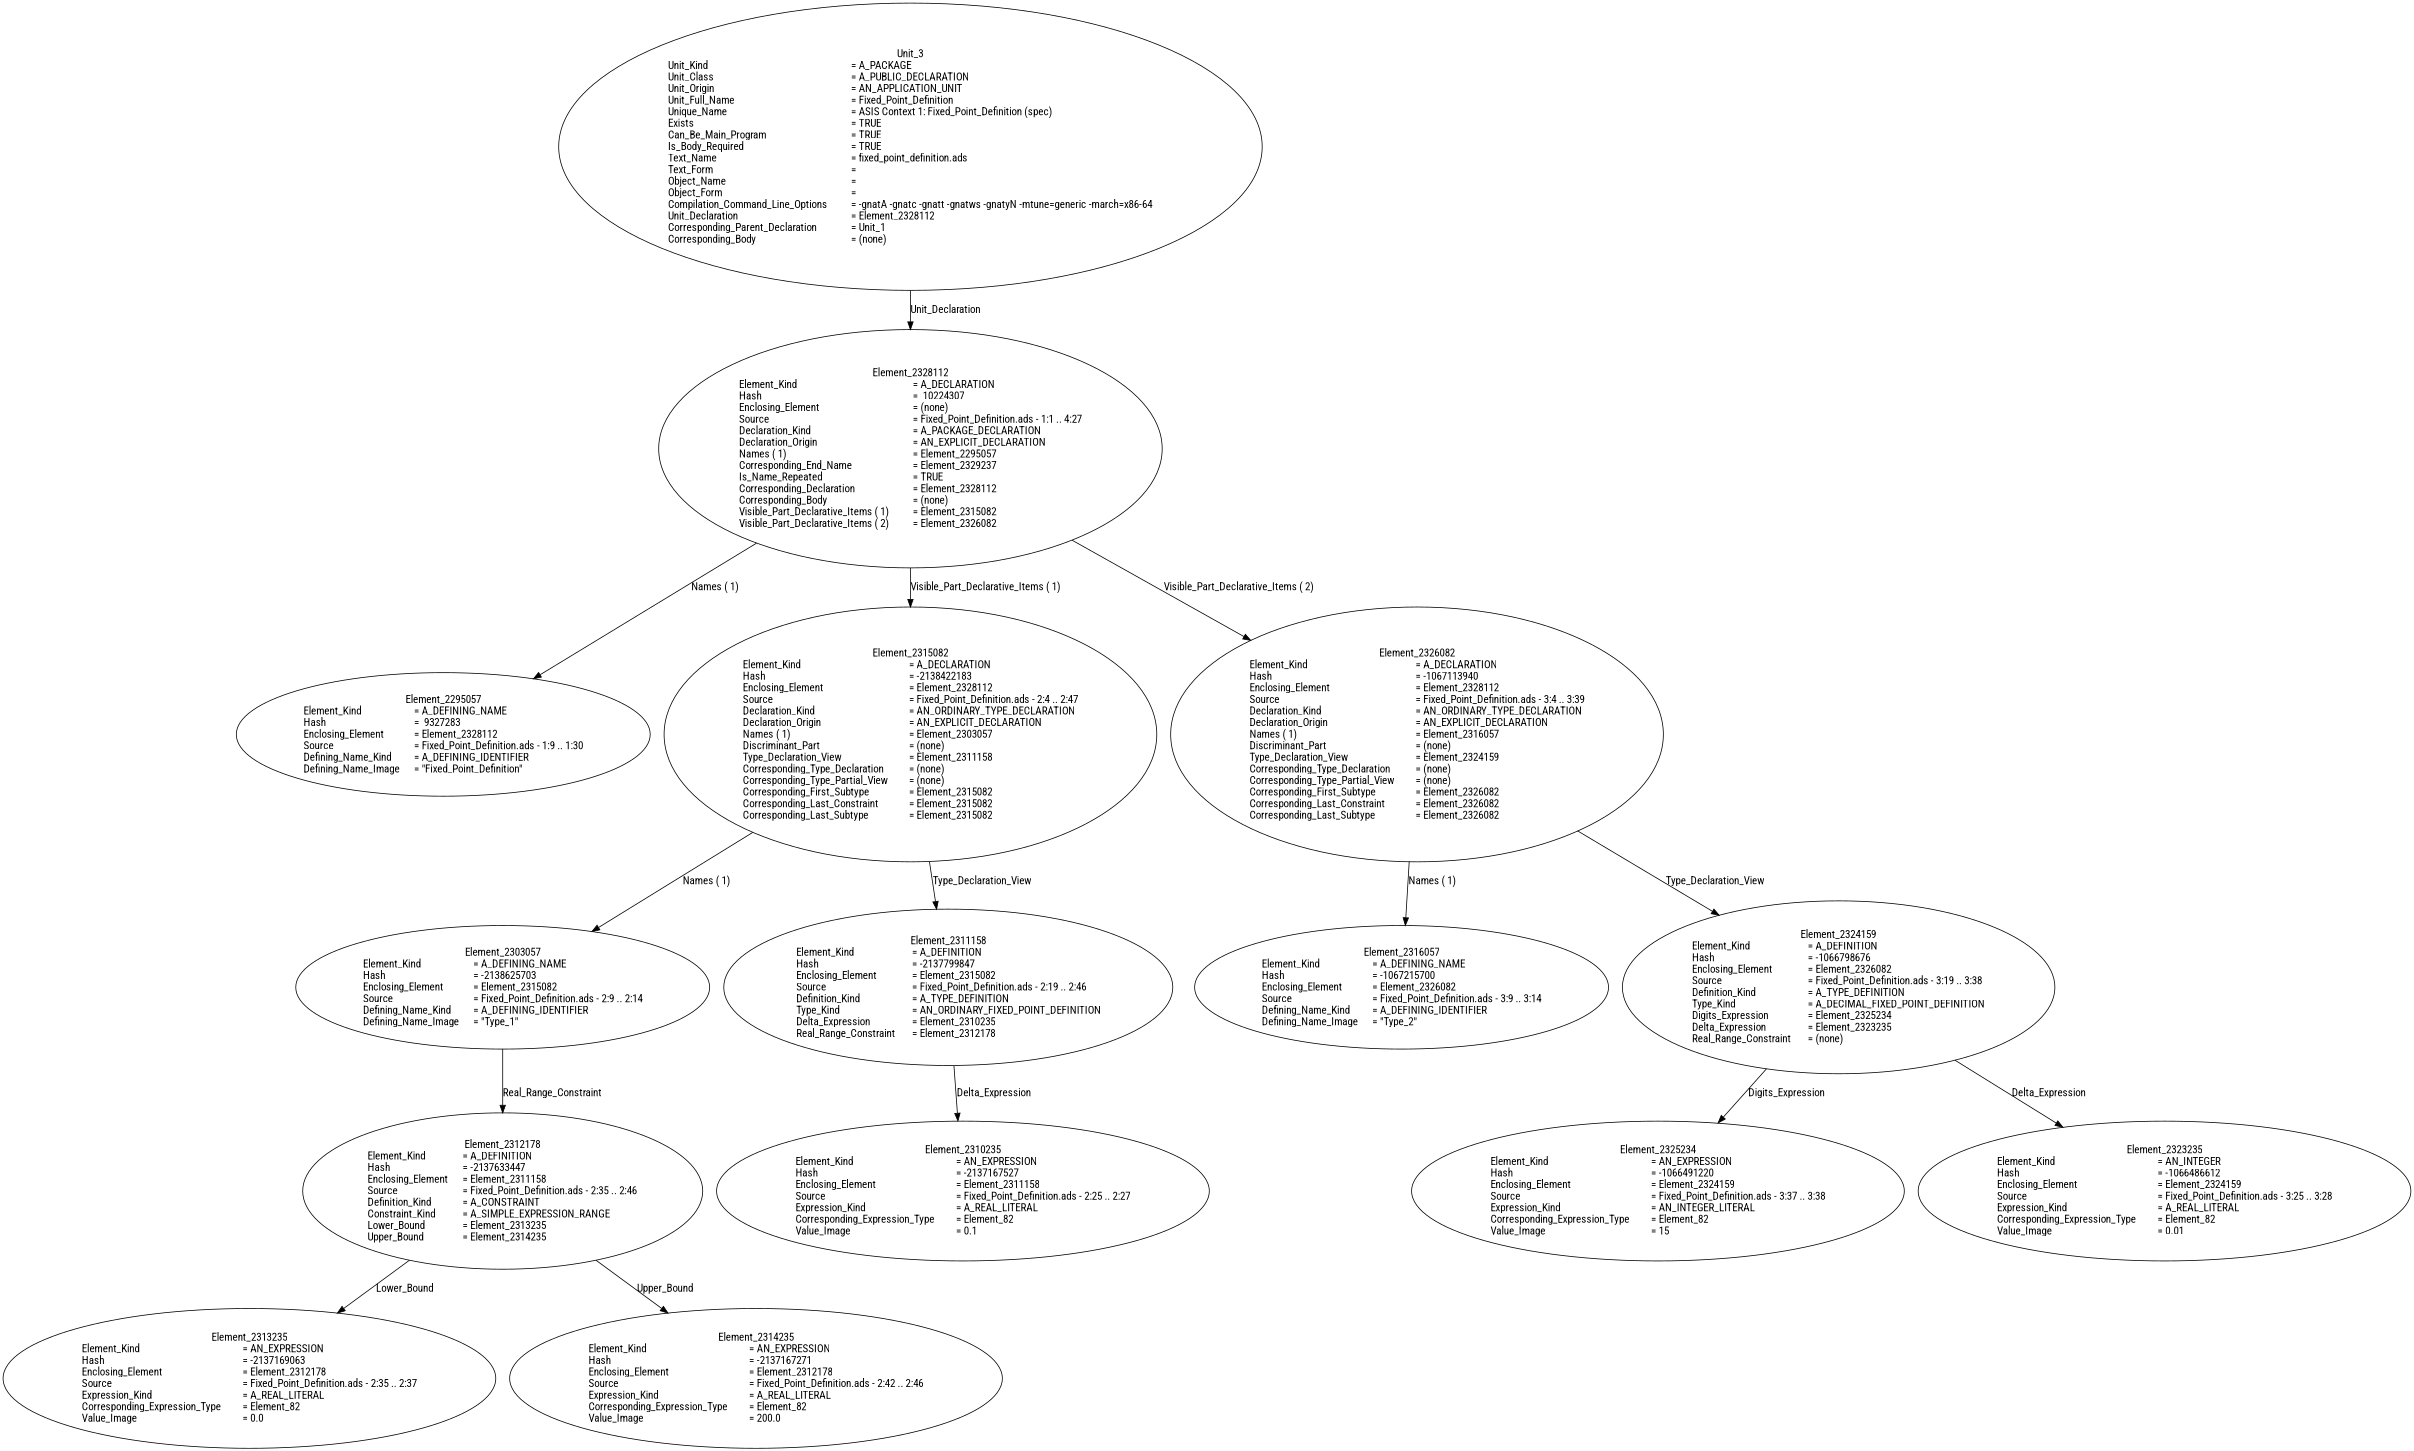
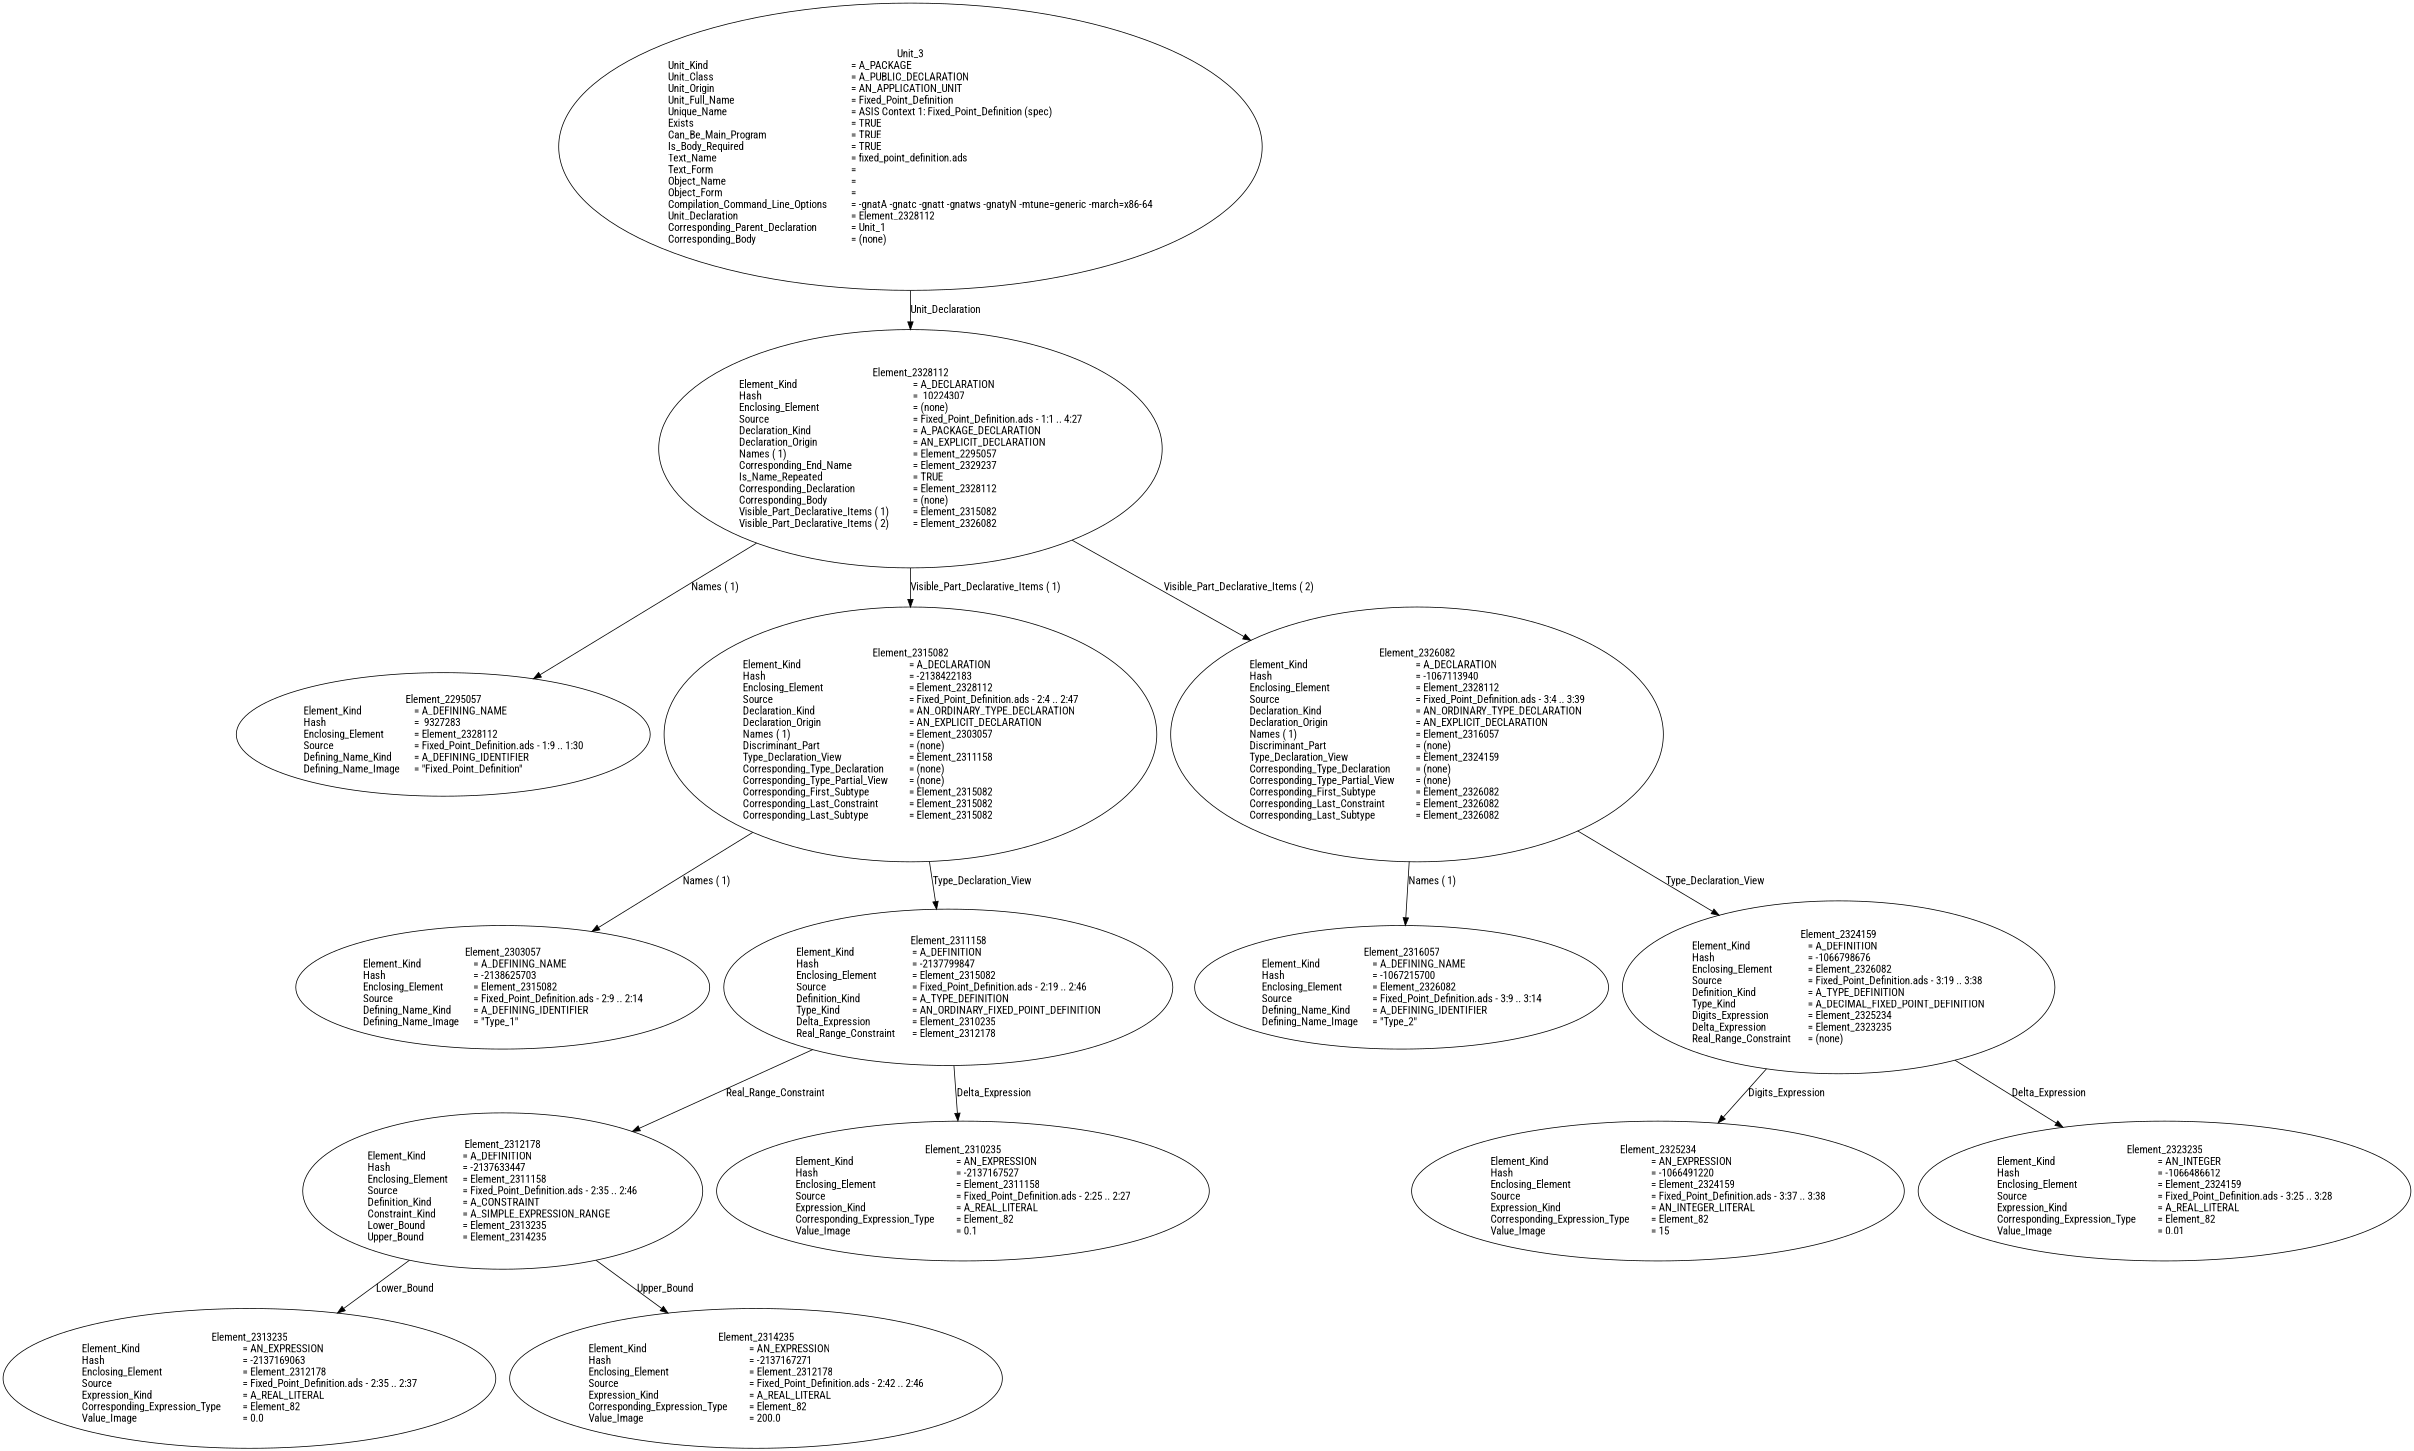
(503, 1077) -> (726, 1089)
